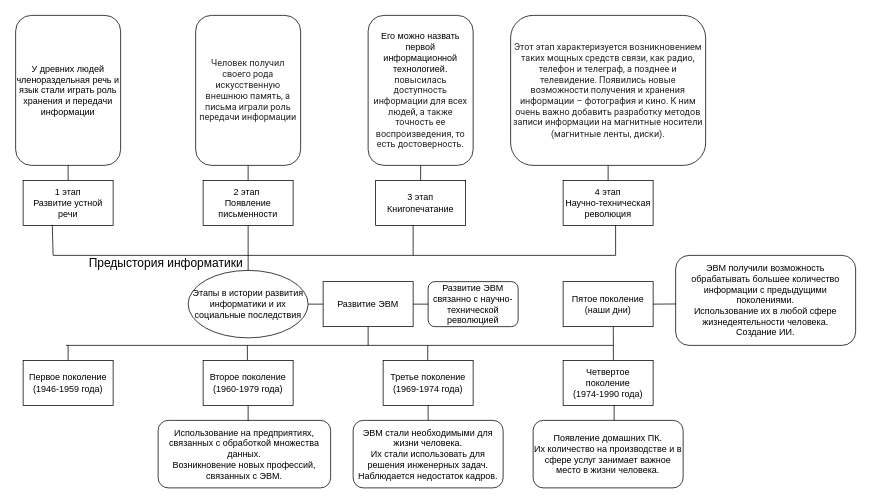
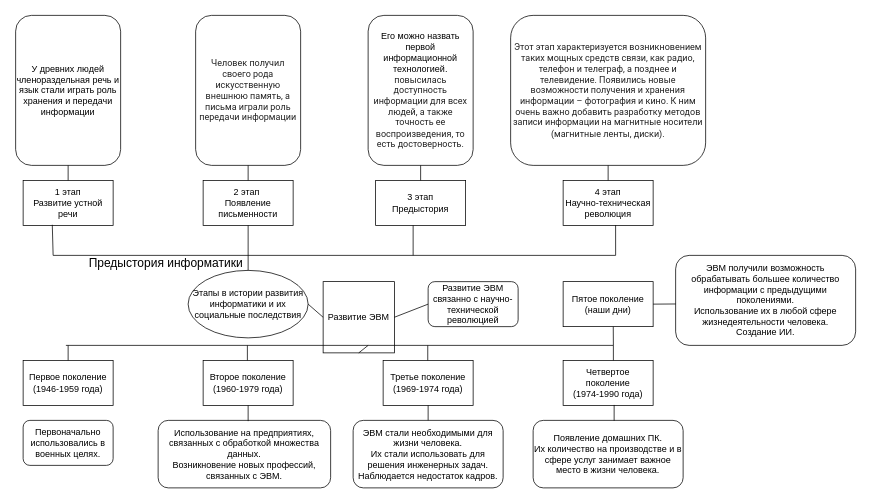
(420, 203) -> (420, 203)
(368, 304) -> (359, 317)
none -> (68, 443)
